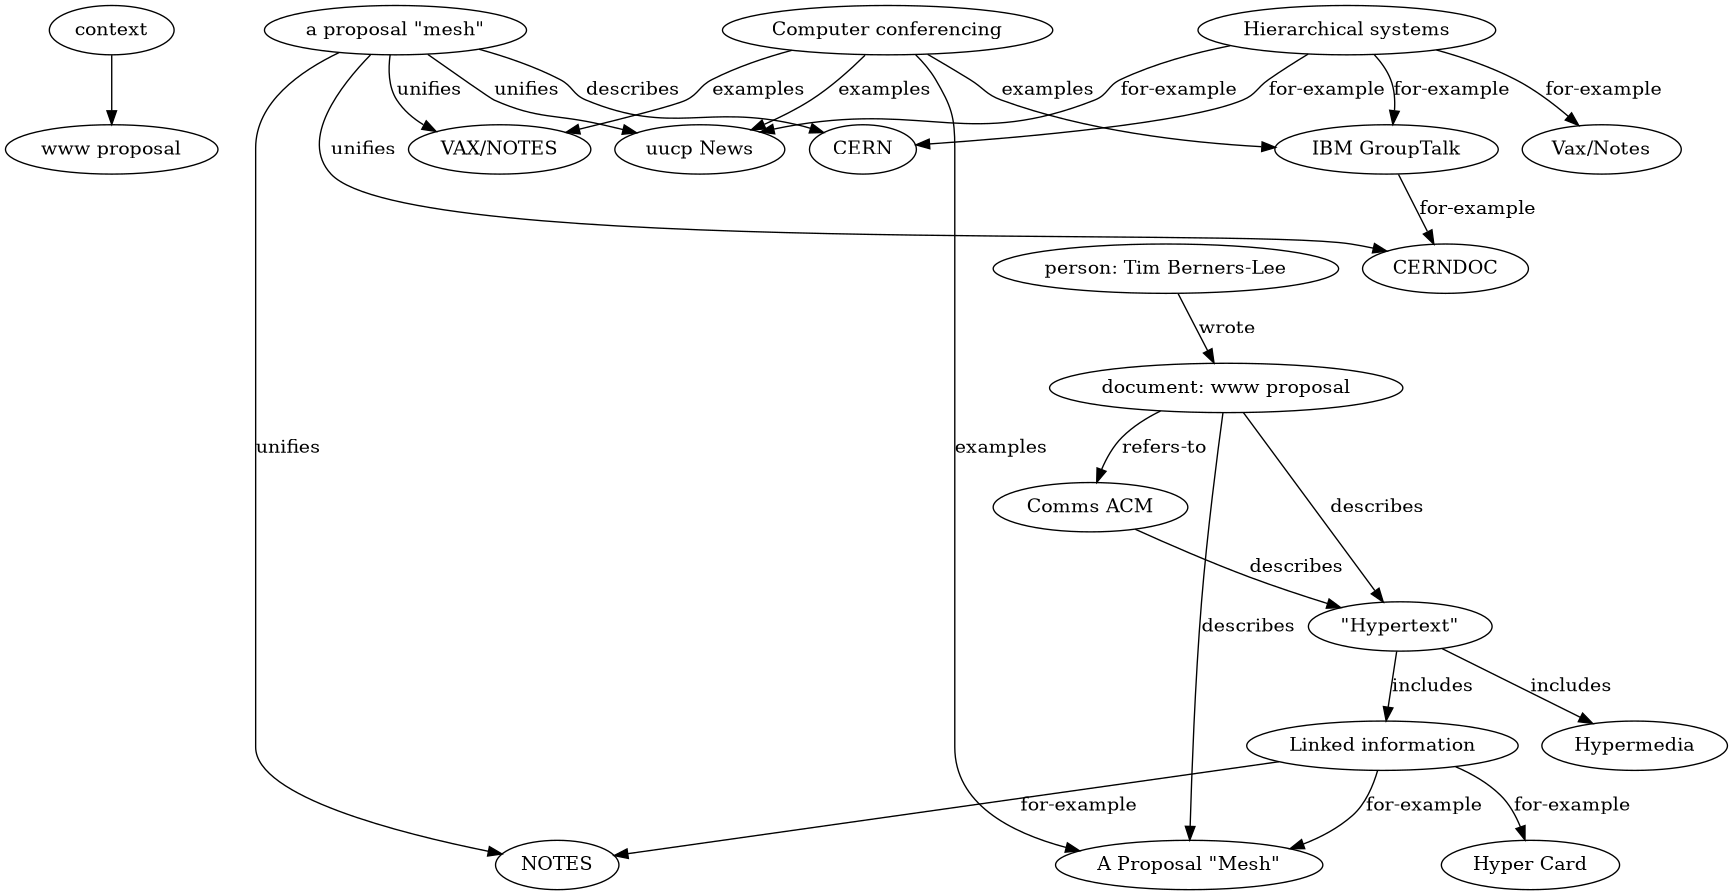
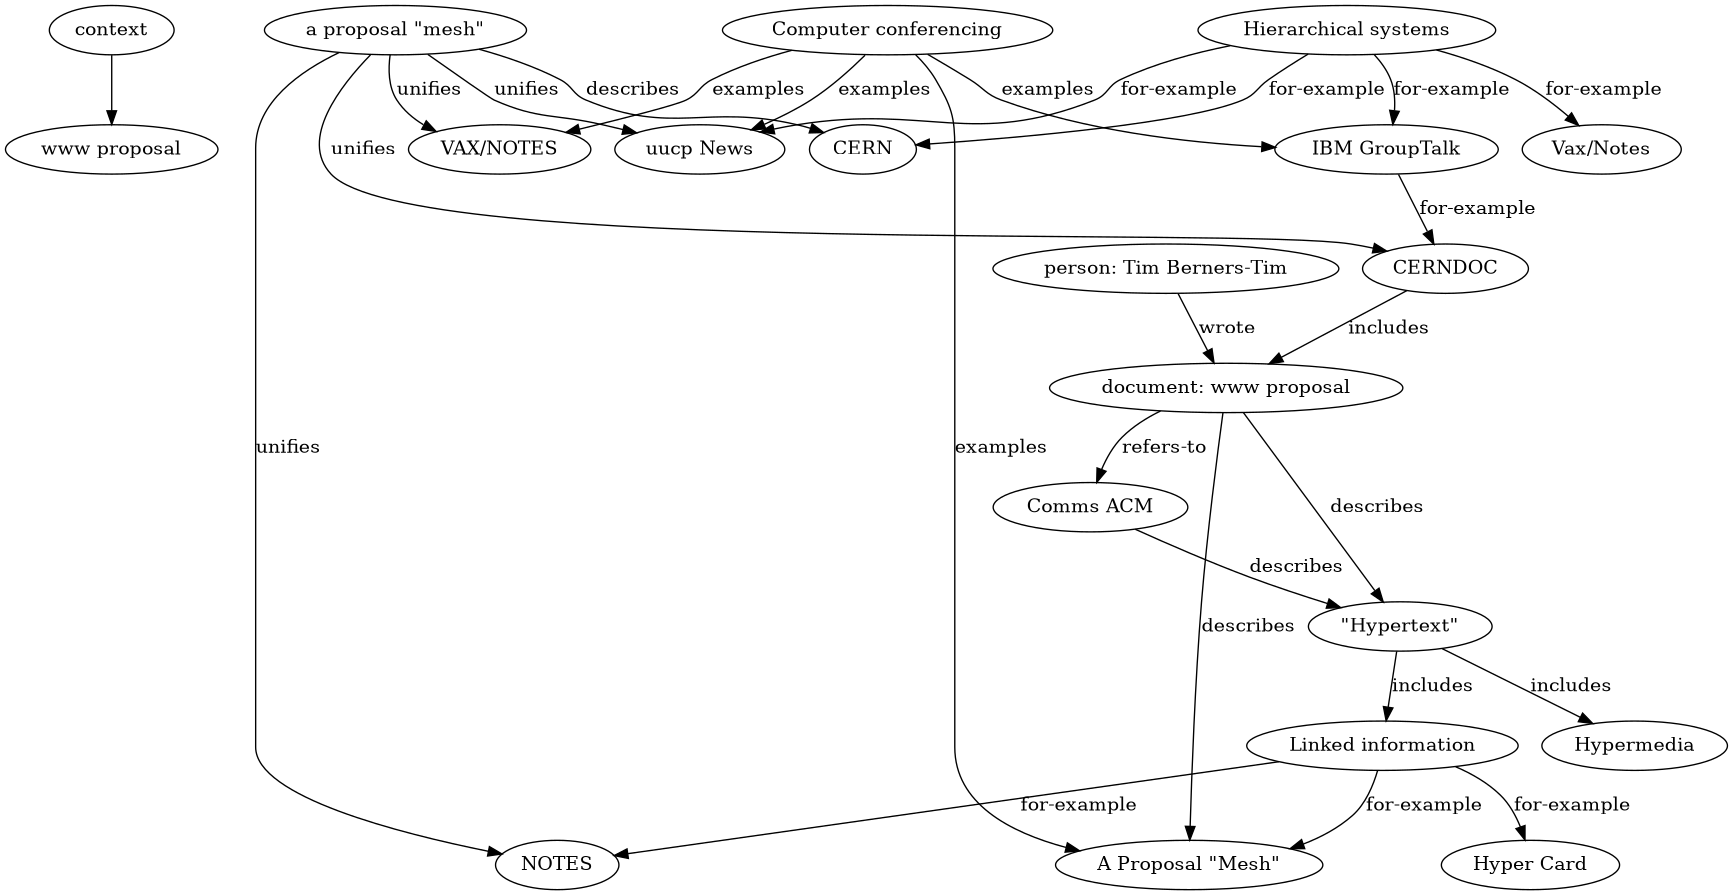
(1166, 269) -> (1166, 269)
none -> (1344, 324)
